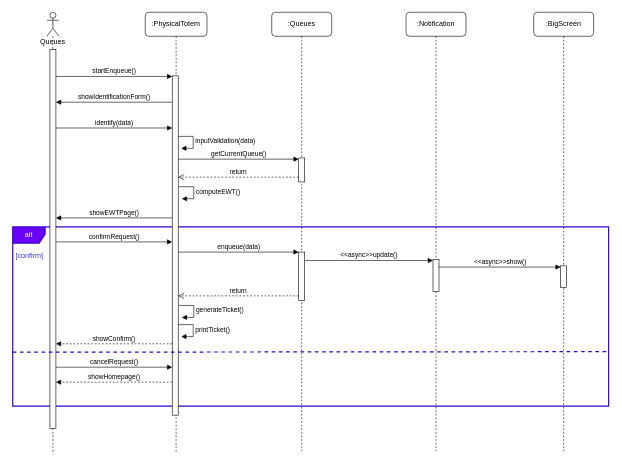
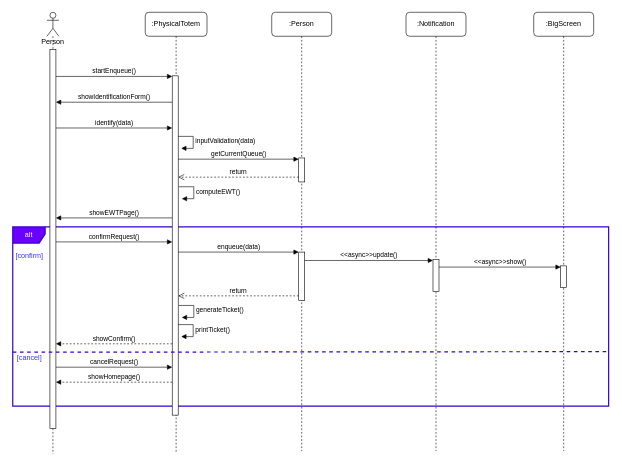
(302, 24) -> (302, 24)
(53, 51) -> (53, 51)
none -> (29, 358)
